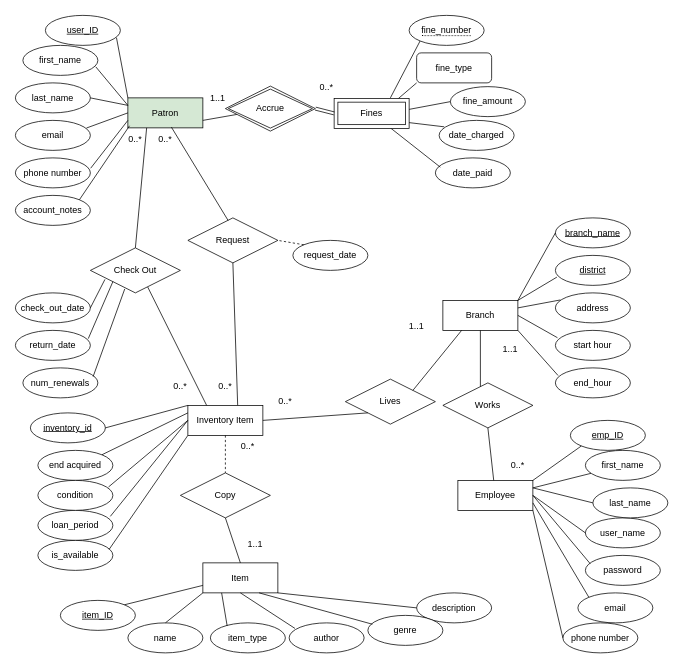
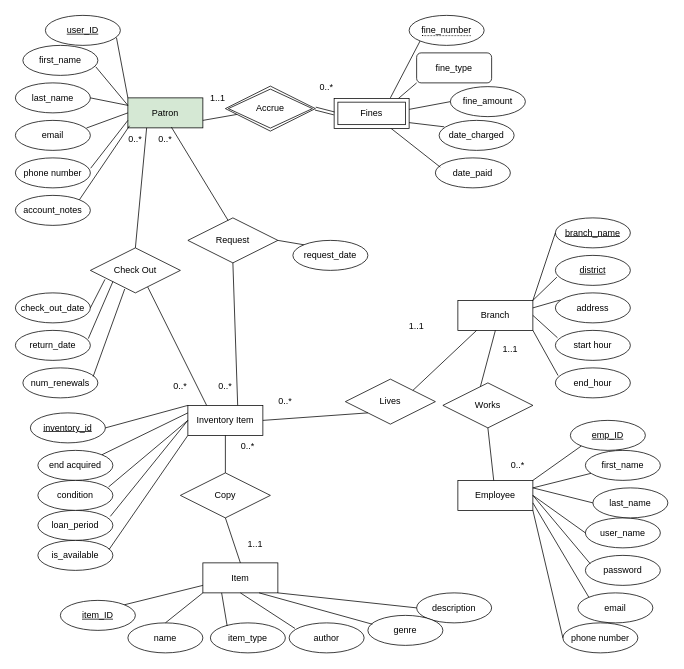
(291, 243) -> (291, 243)
(480, 315) -> (495, 315)
(225, 454) -> (225, 454)
